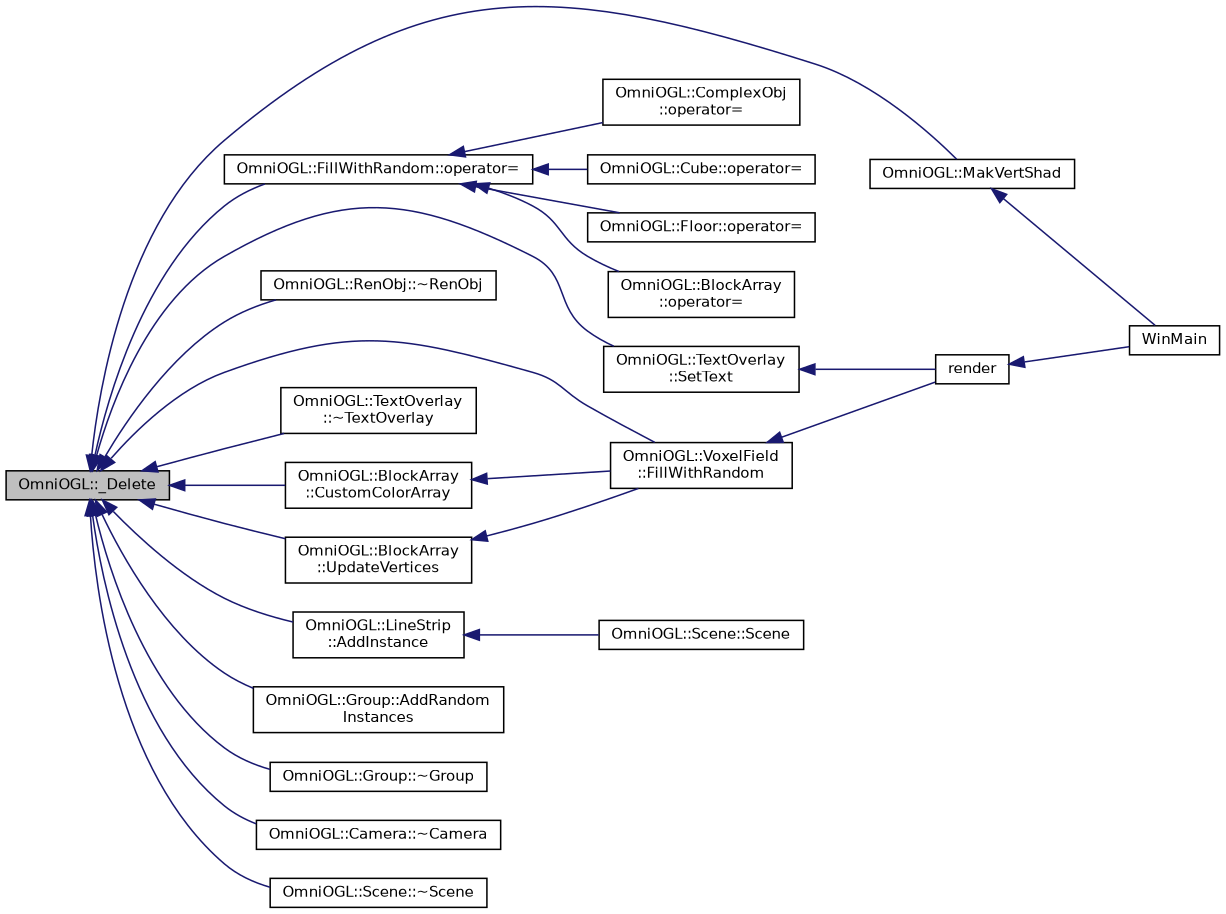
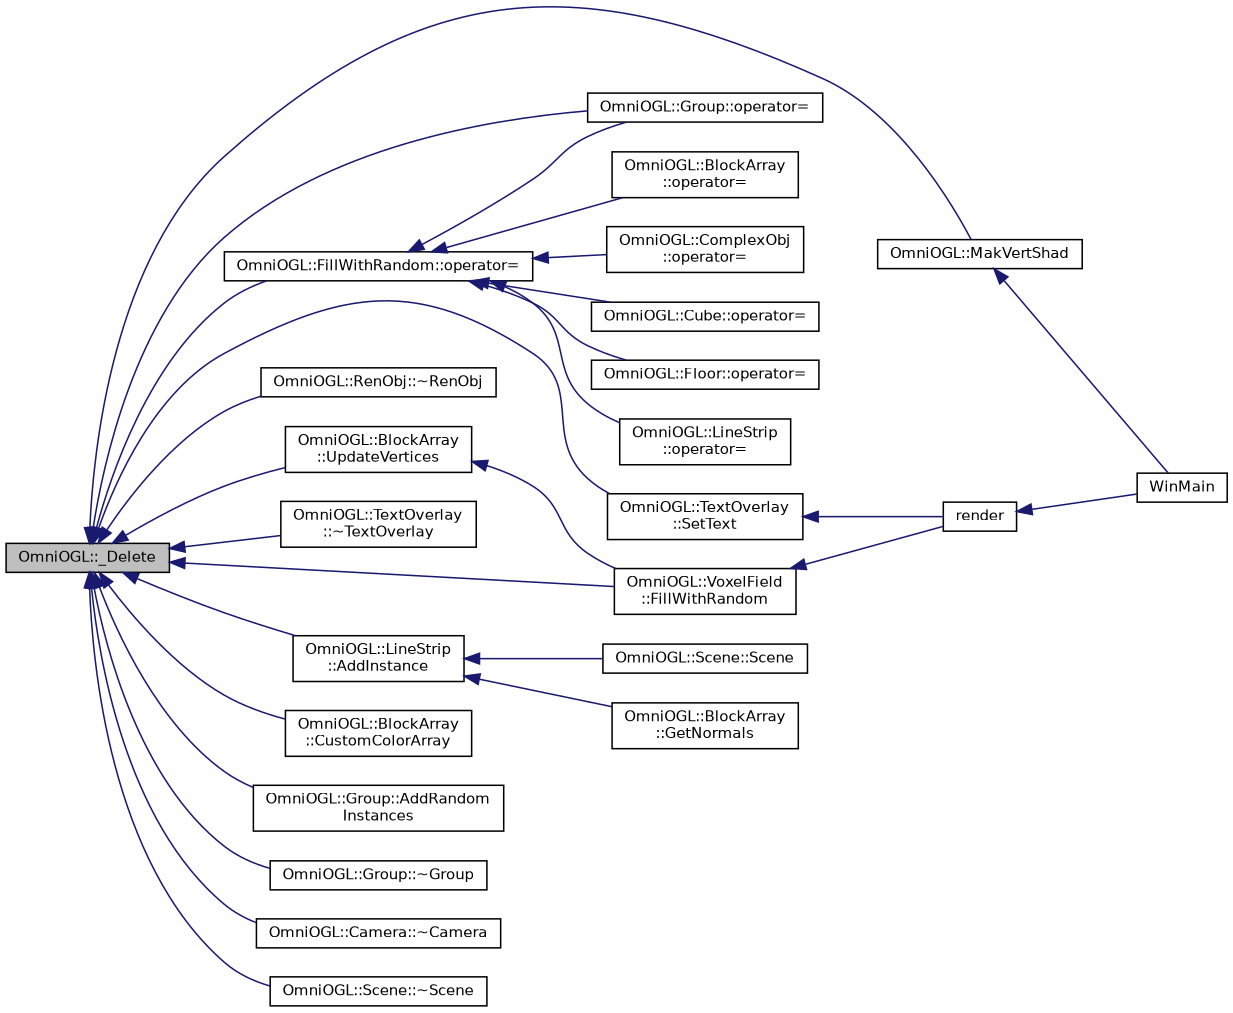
none -> (705, 108)
none -> (705, 442)
(549, 475) -> none
none -> (705, 726)
